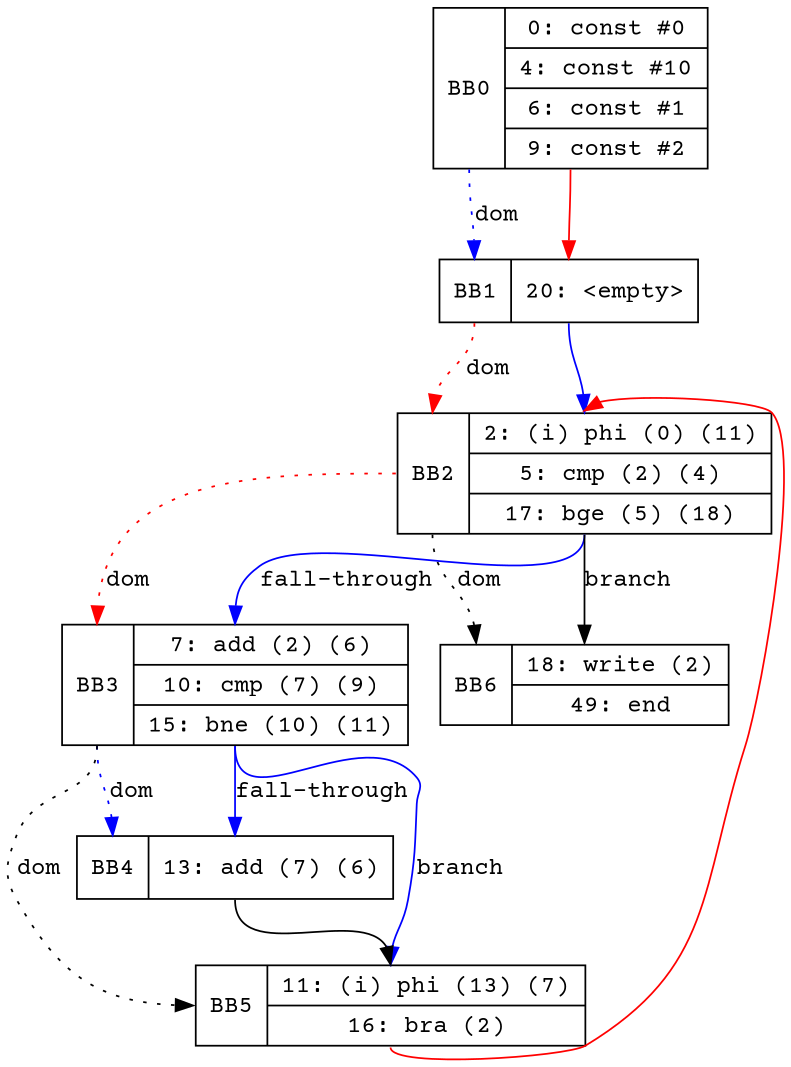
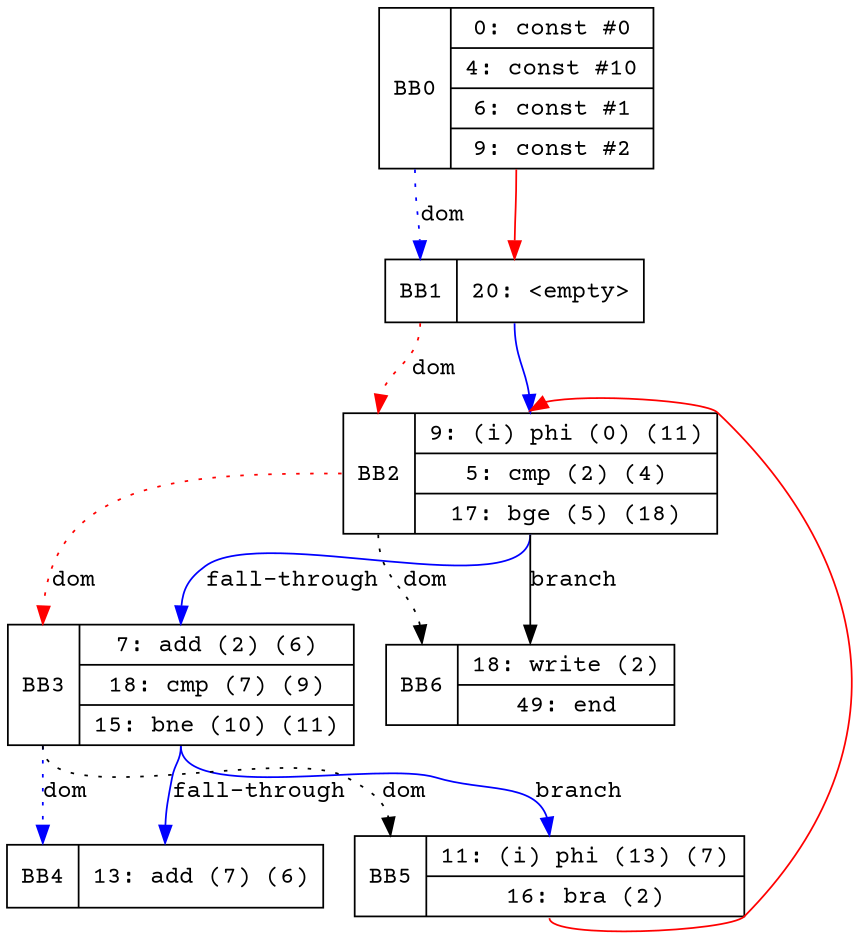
(620, 432) -> (566, 432)
(271, 684) -> (217, 684)
(304, 933) -> none
